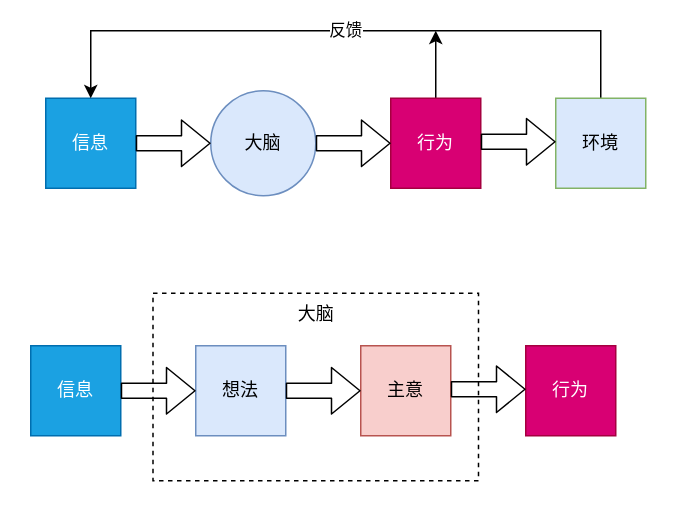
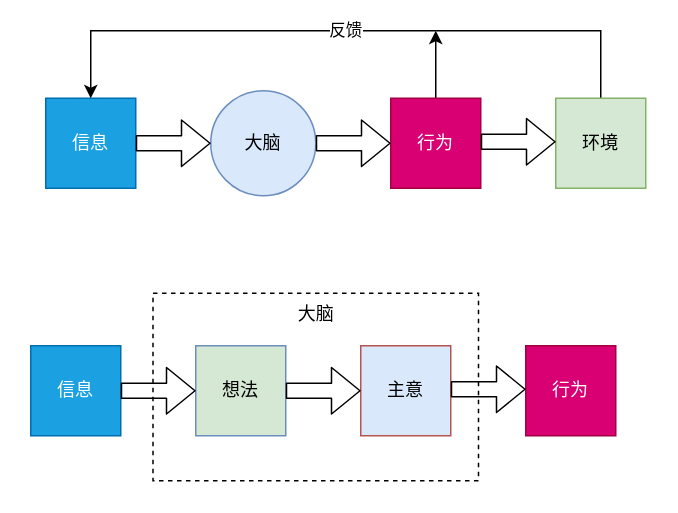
(601, 143) -> (601, 143)
(241, 391) -> (241, 391)
(406, 391) -> (406, 391)
